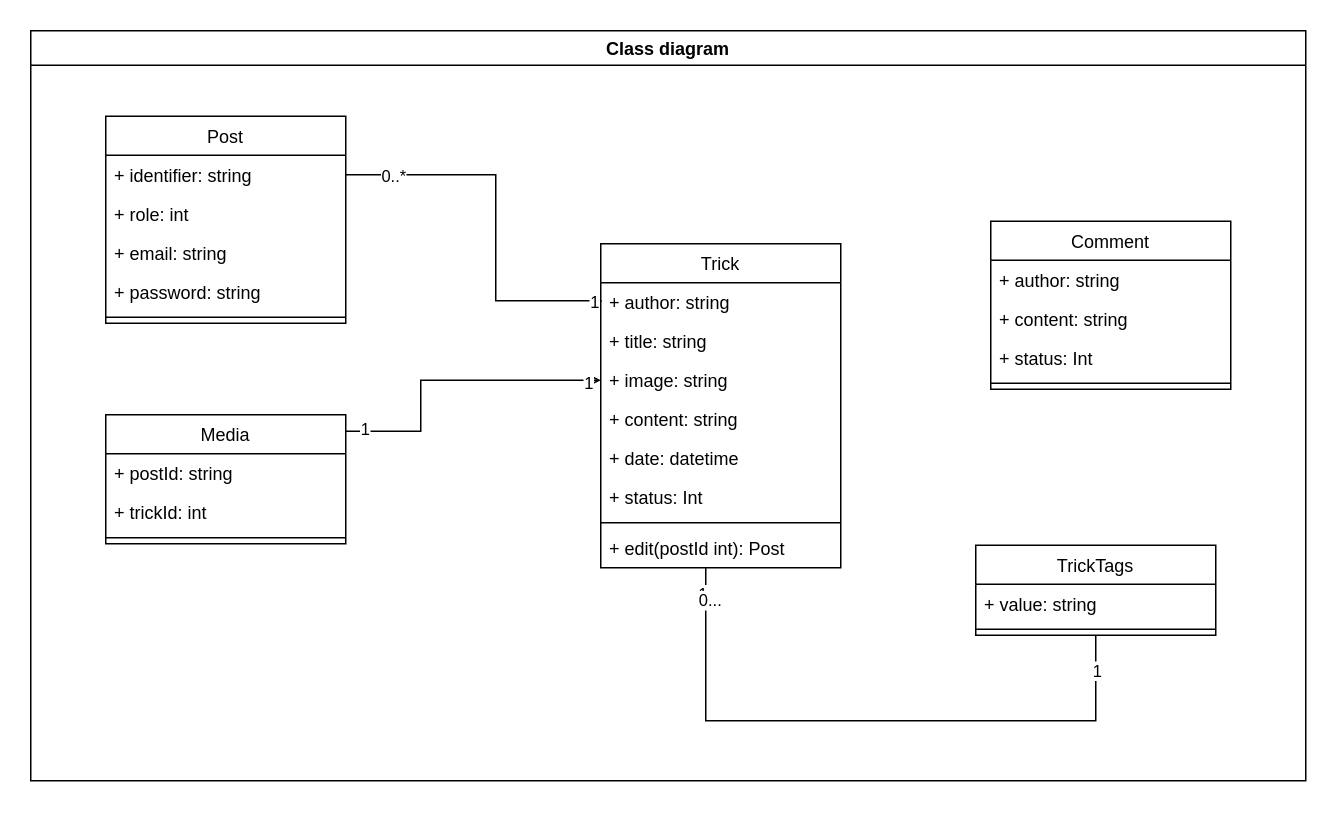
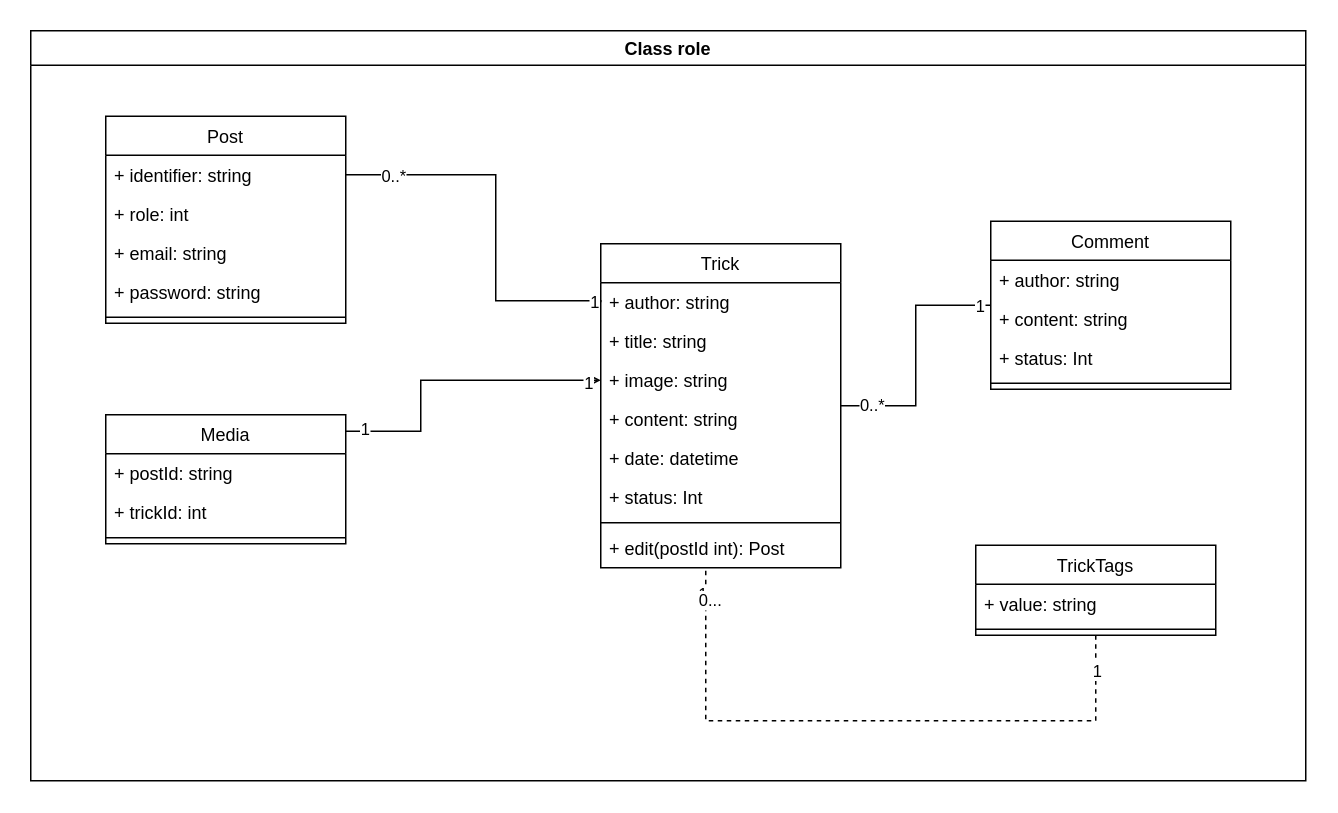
(668, 49) -> (668, 49)
none -> (916, 335)
(864, 721) -> (864, 721)
